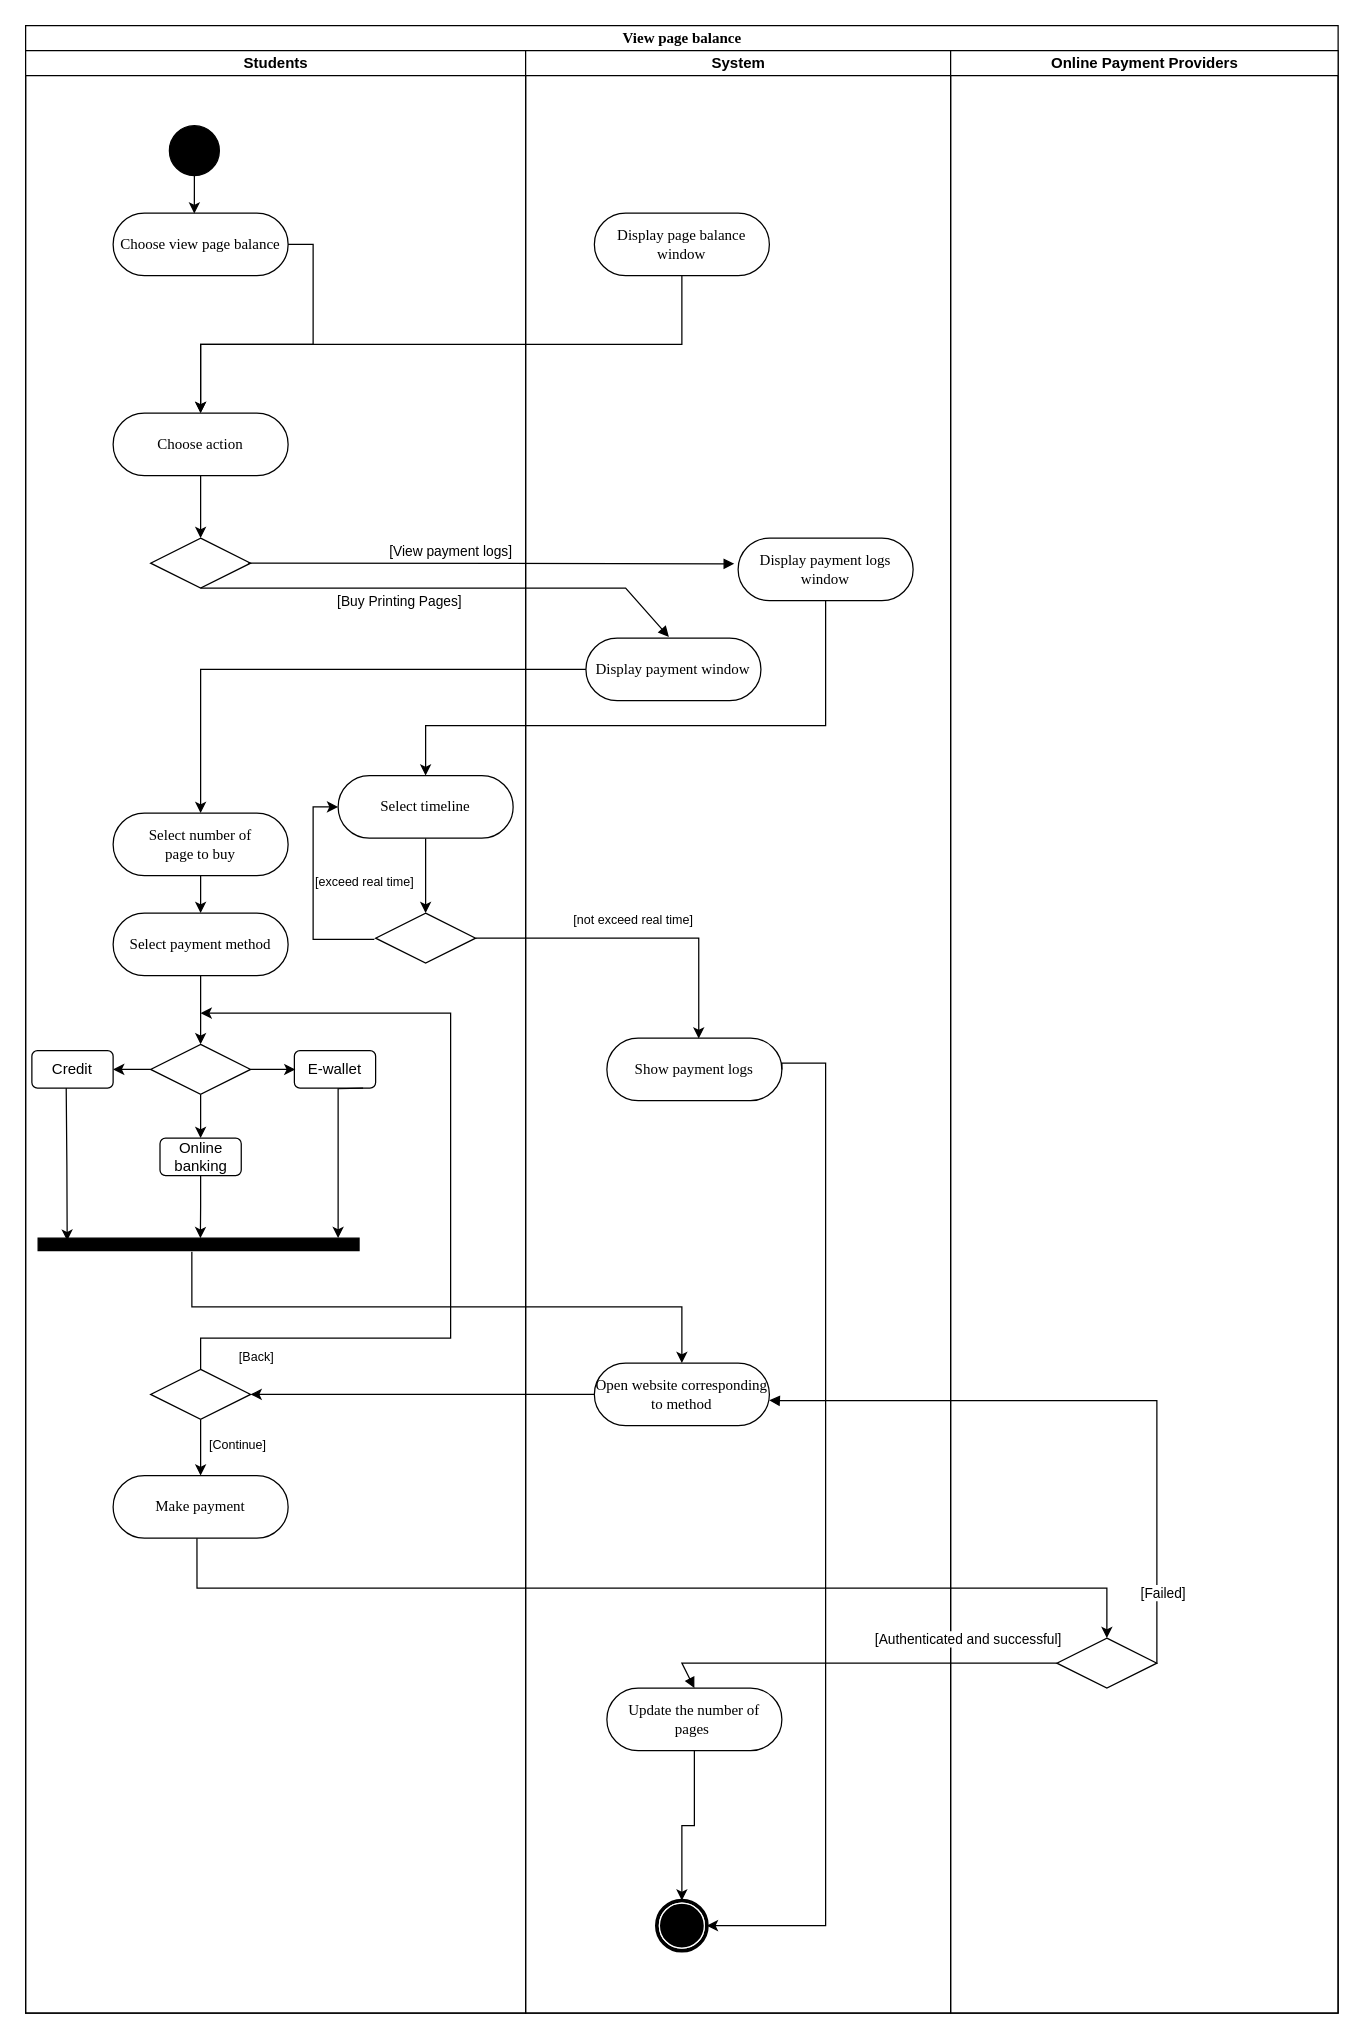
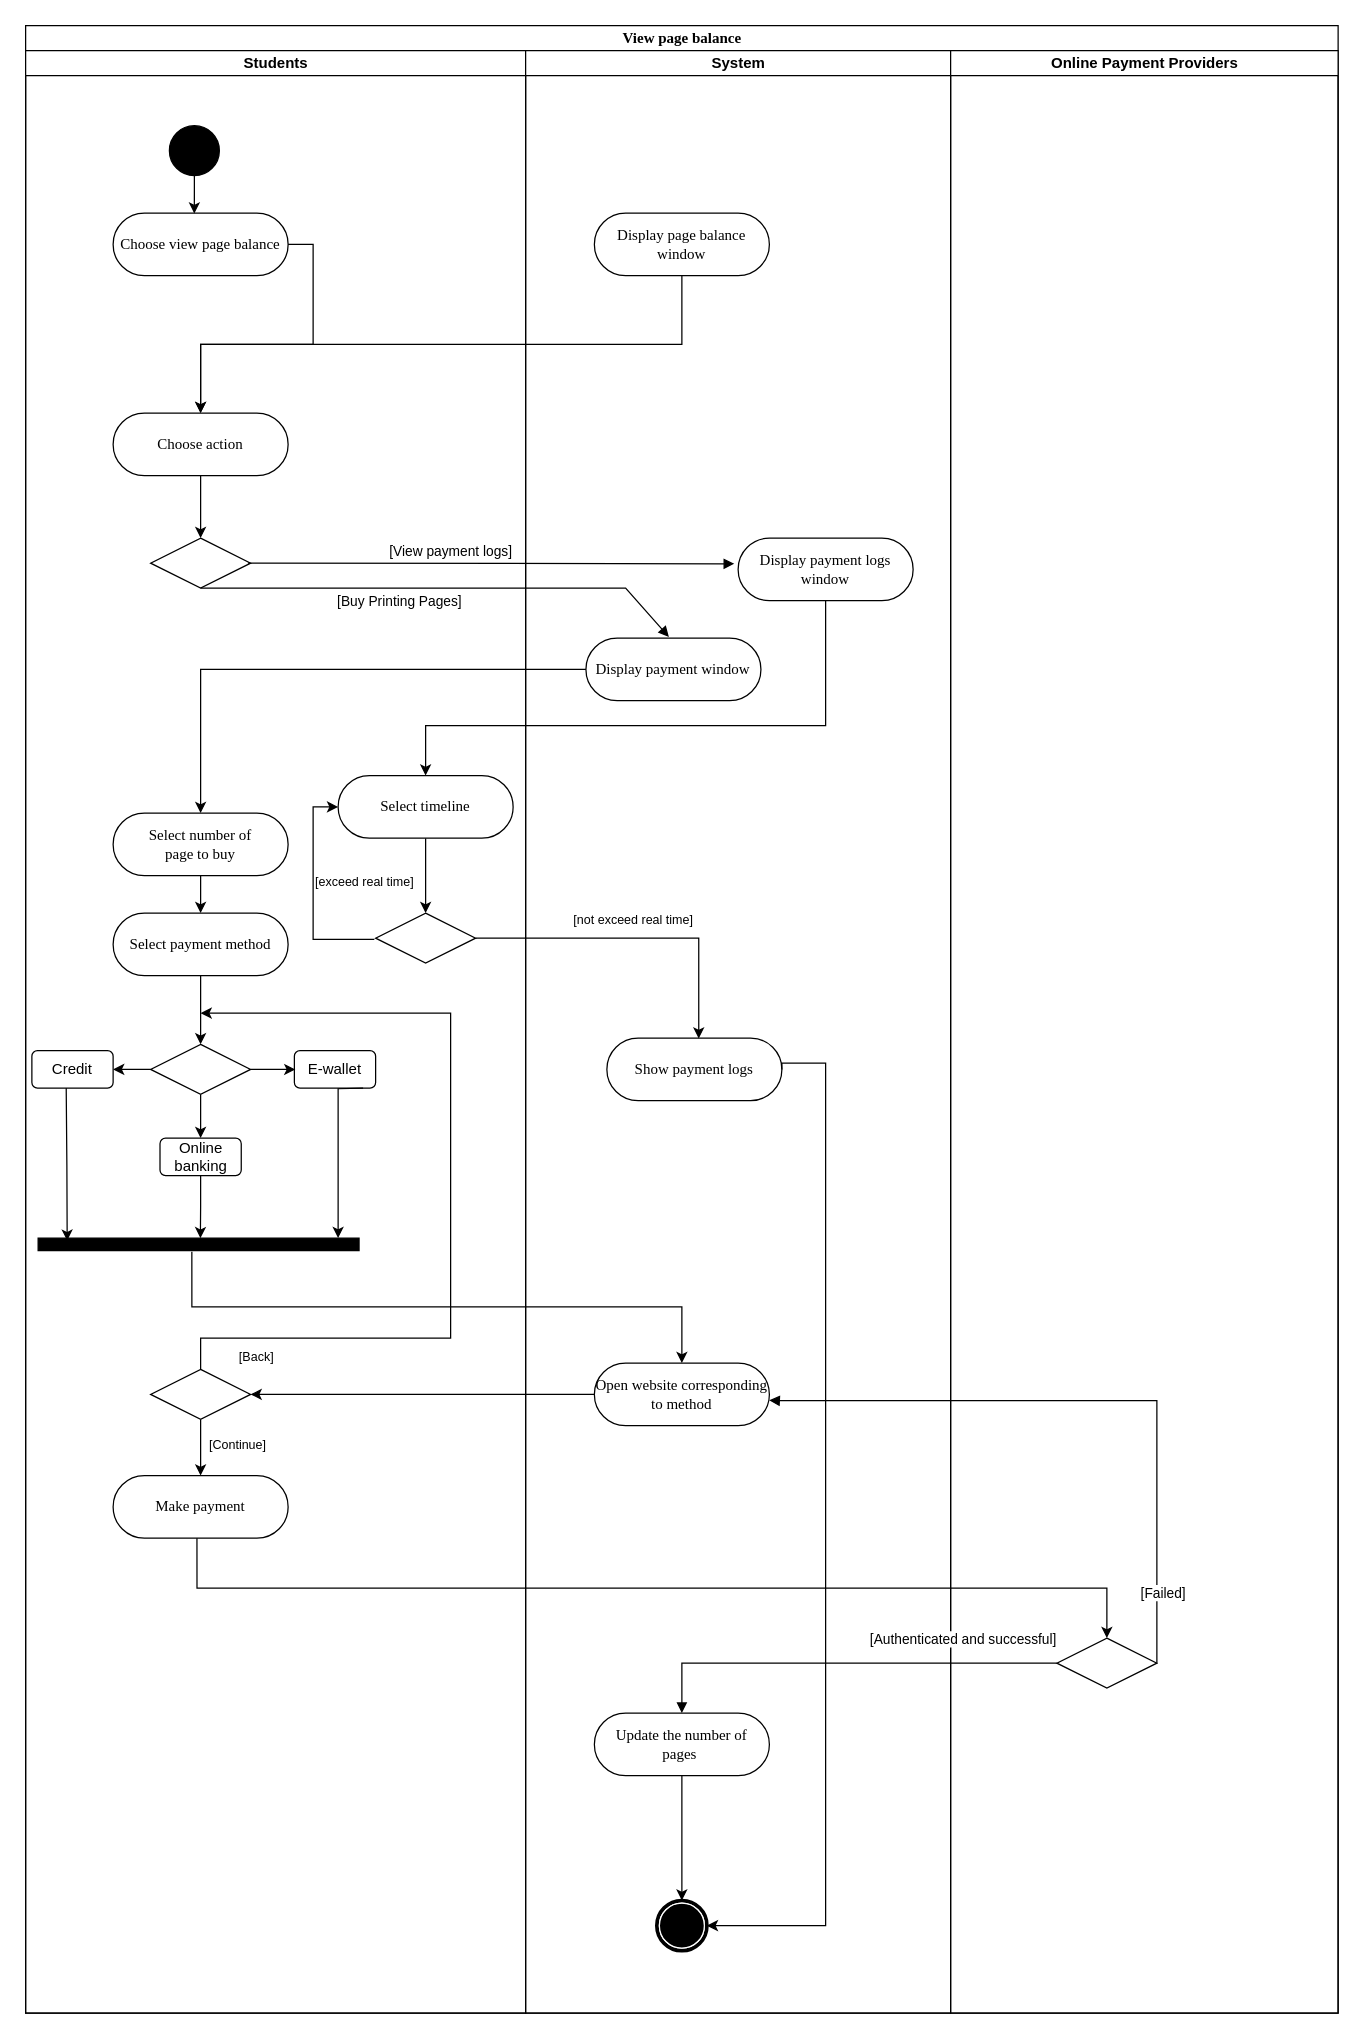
(694, 1719) -> (682, 1744)
